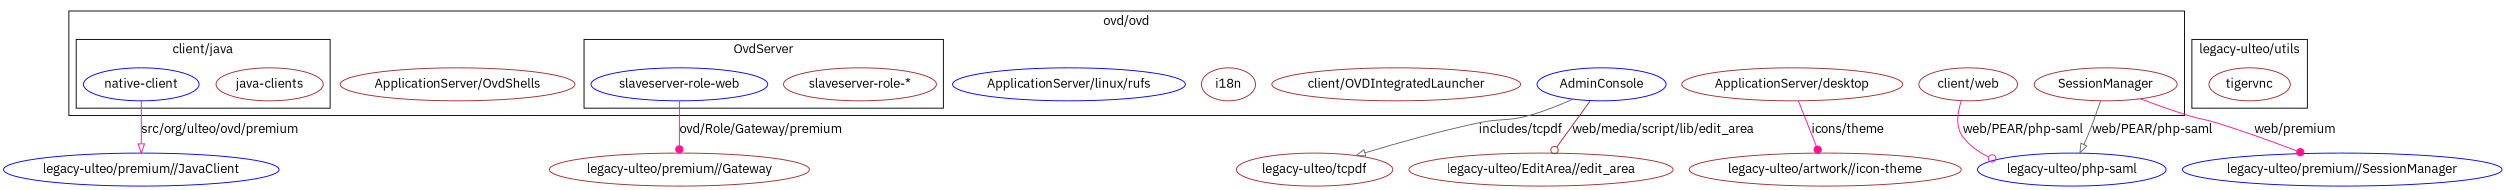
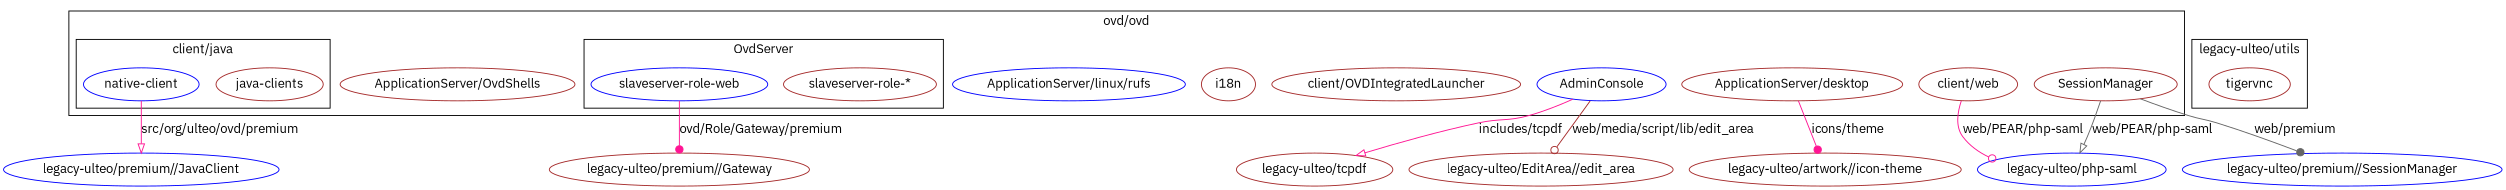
(2219, 124) -> (2219, 124)
(1469, 125) -> (1469, 125)
